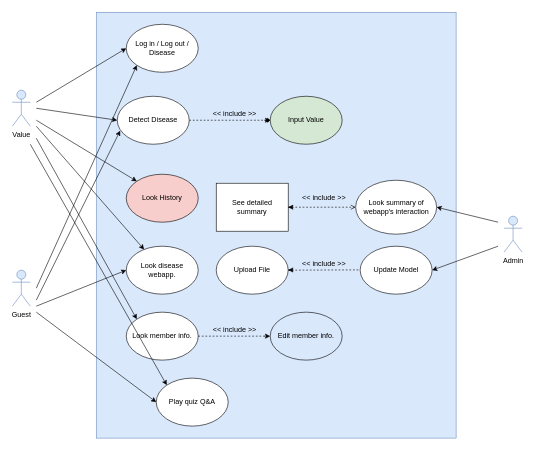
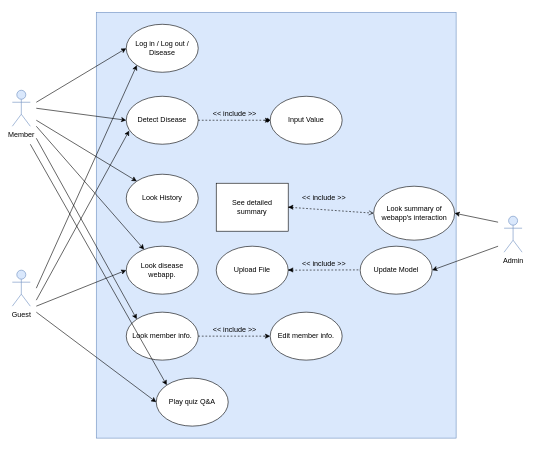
(153, 120) -> (162, 120)
(306, 120) -> (306, 120)
(22, 135) -> (22, 135)
(162, 198) -> (162, 198)
(396, 207) -> (414, 213)
(306, 336) -> (306, 336)
